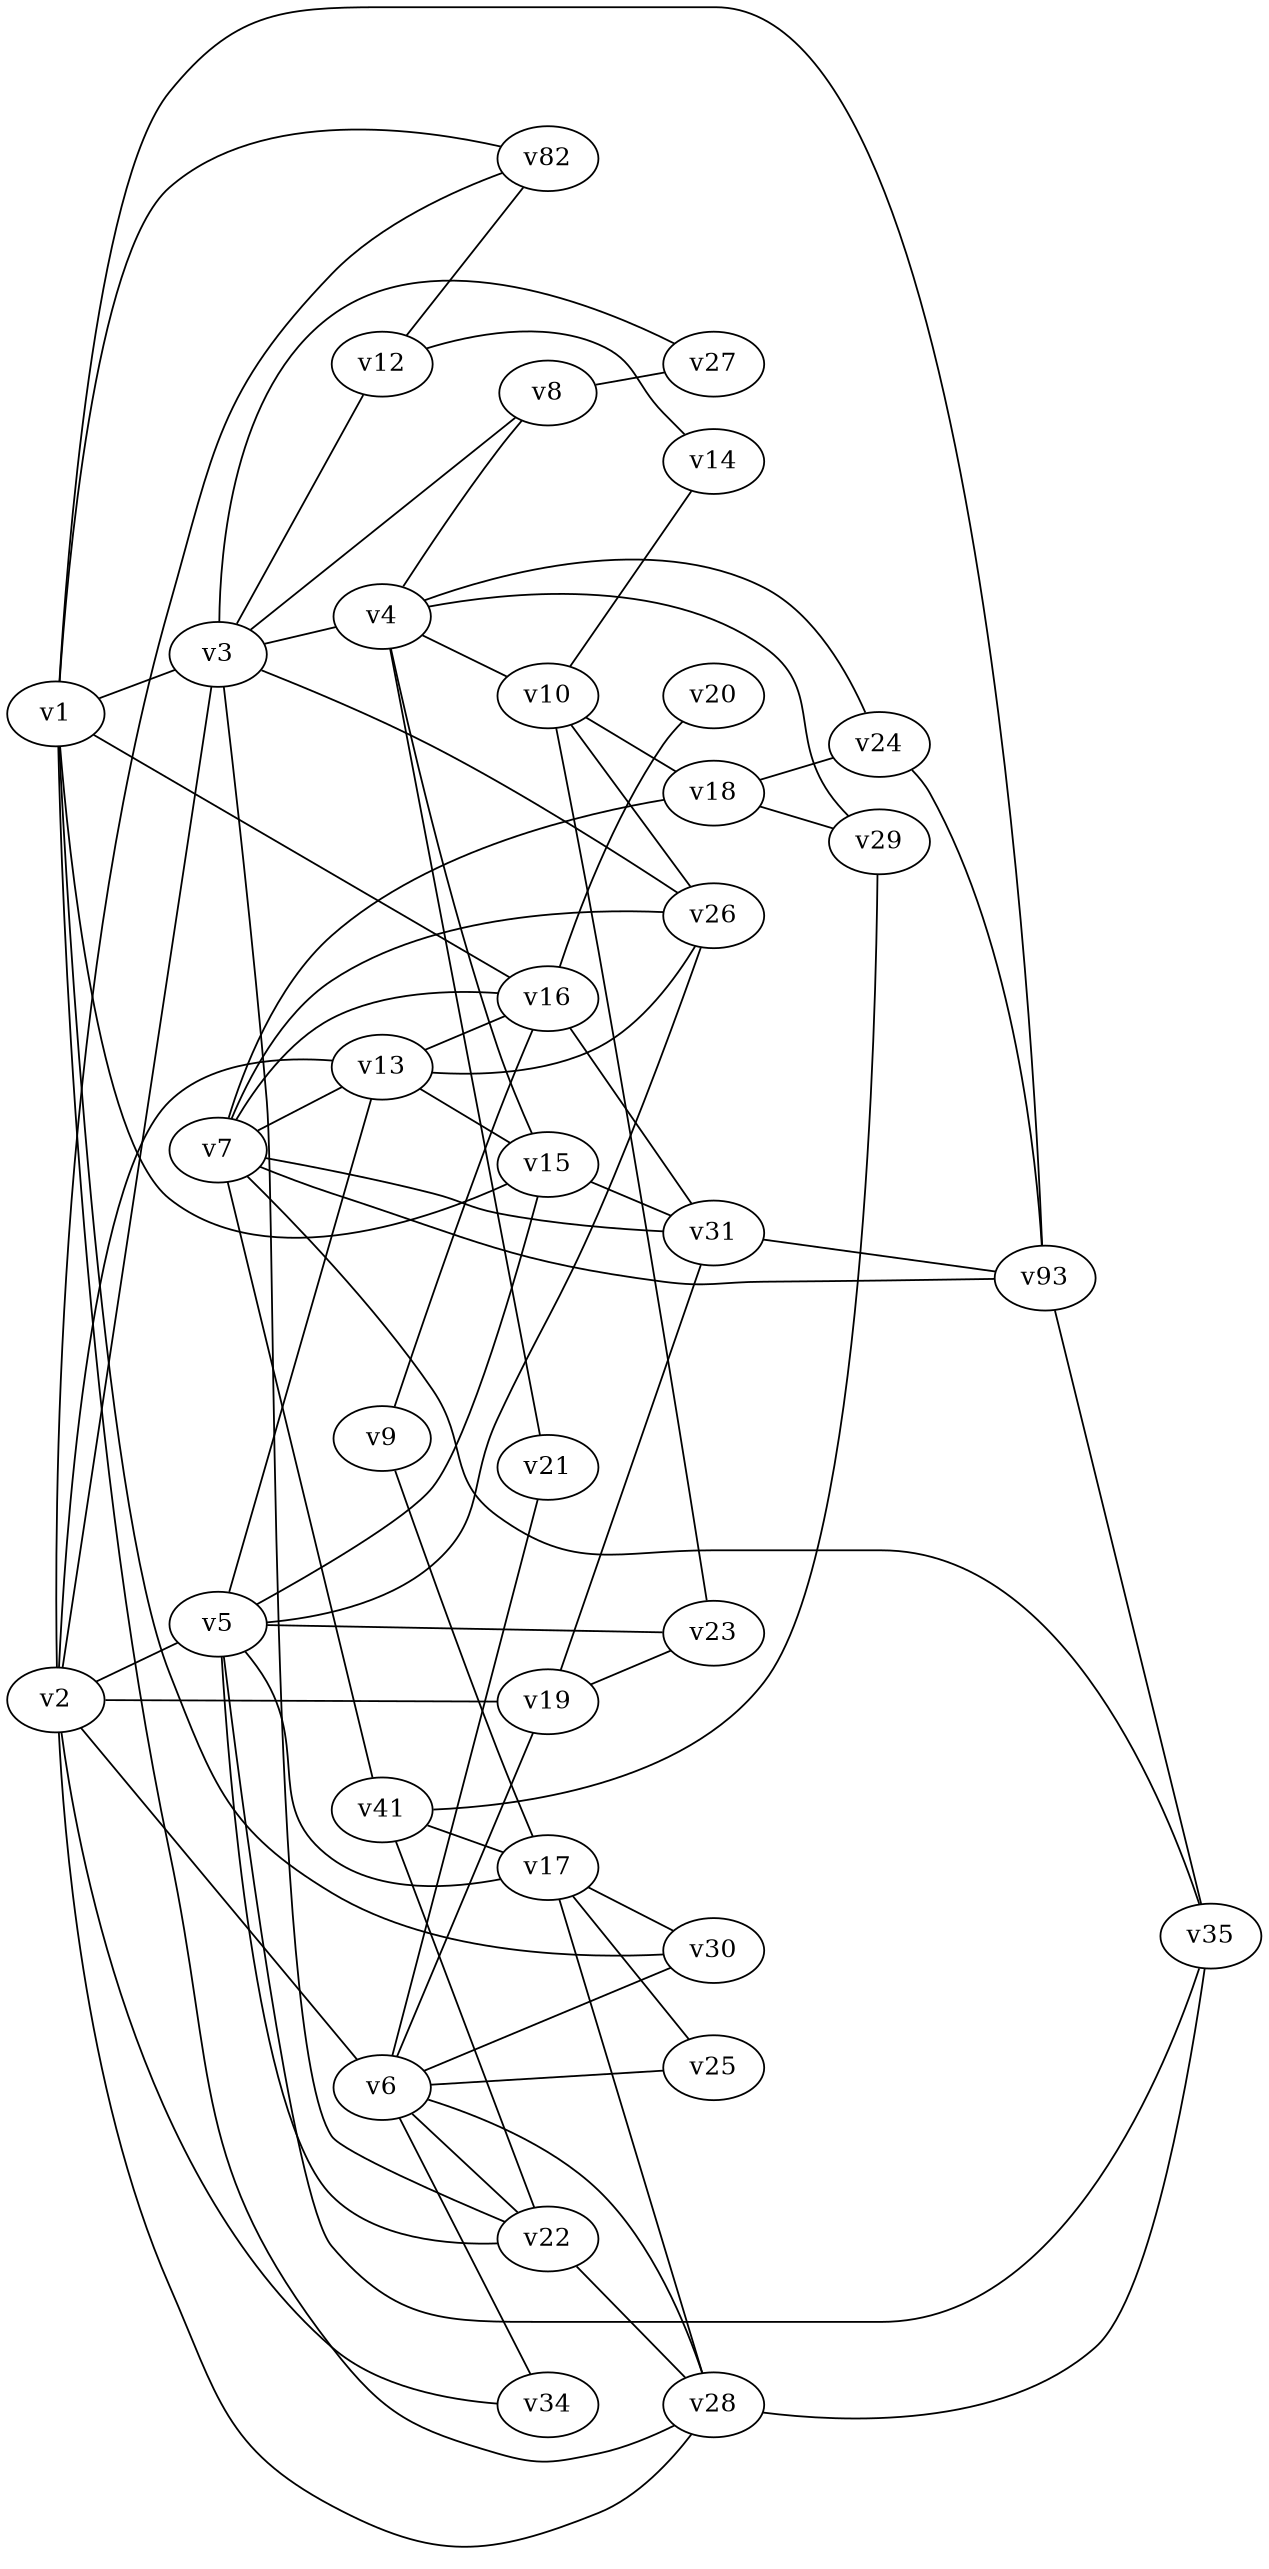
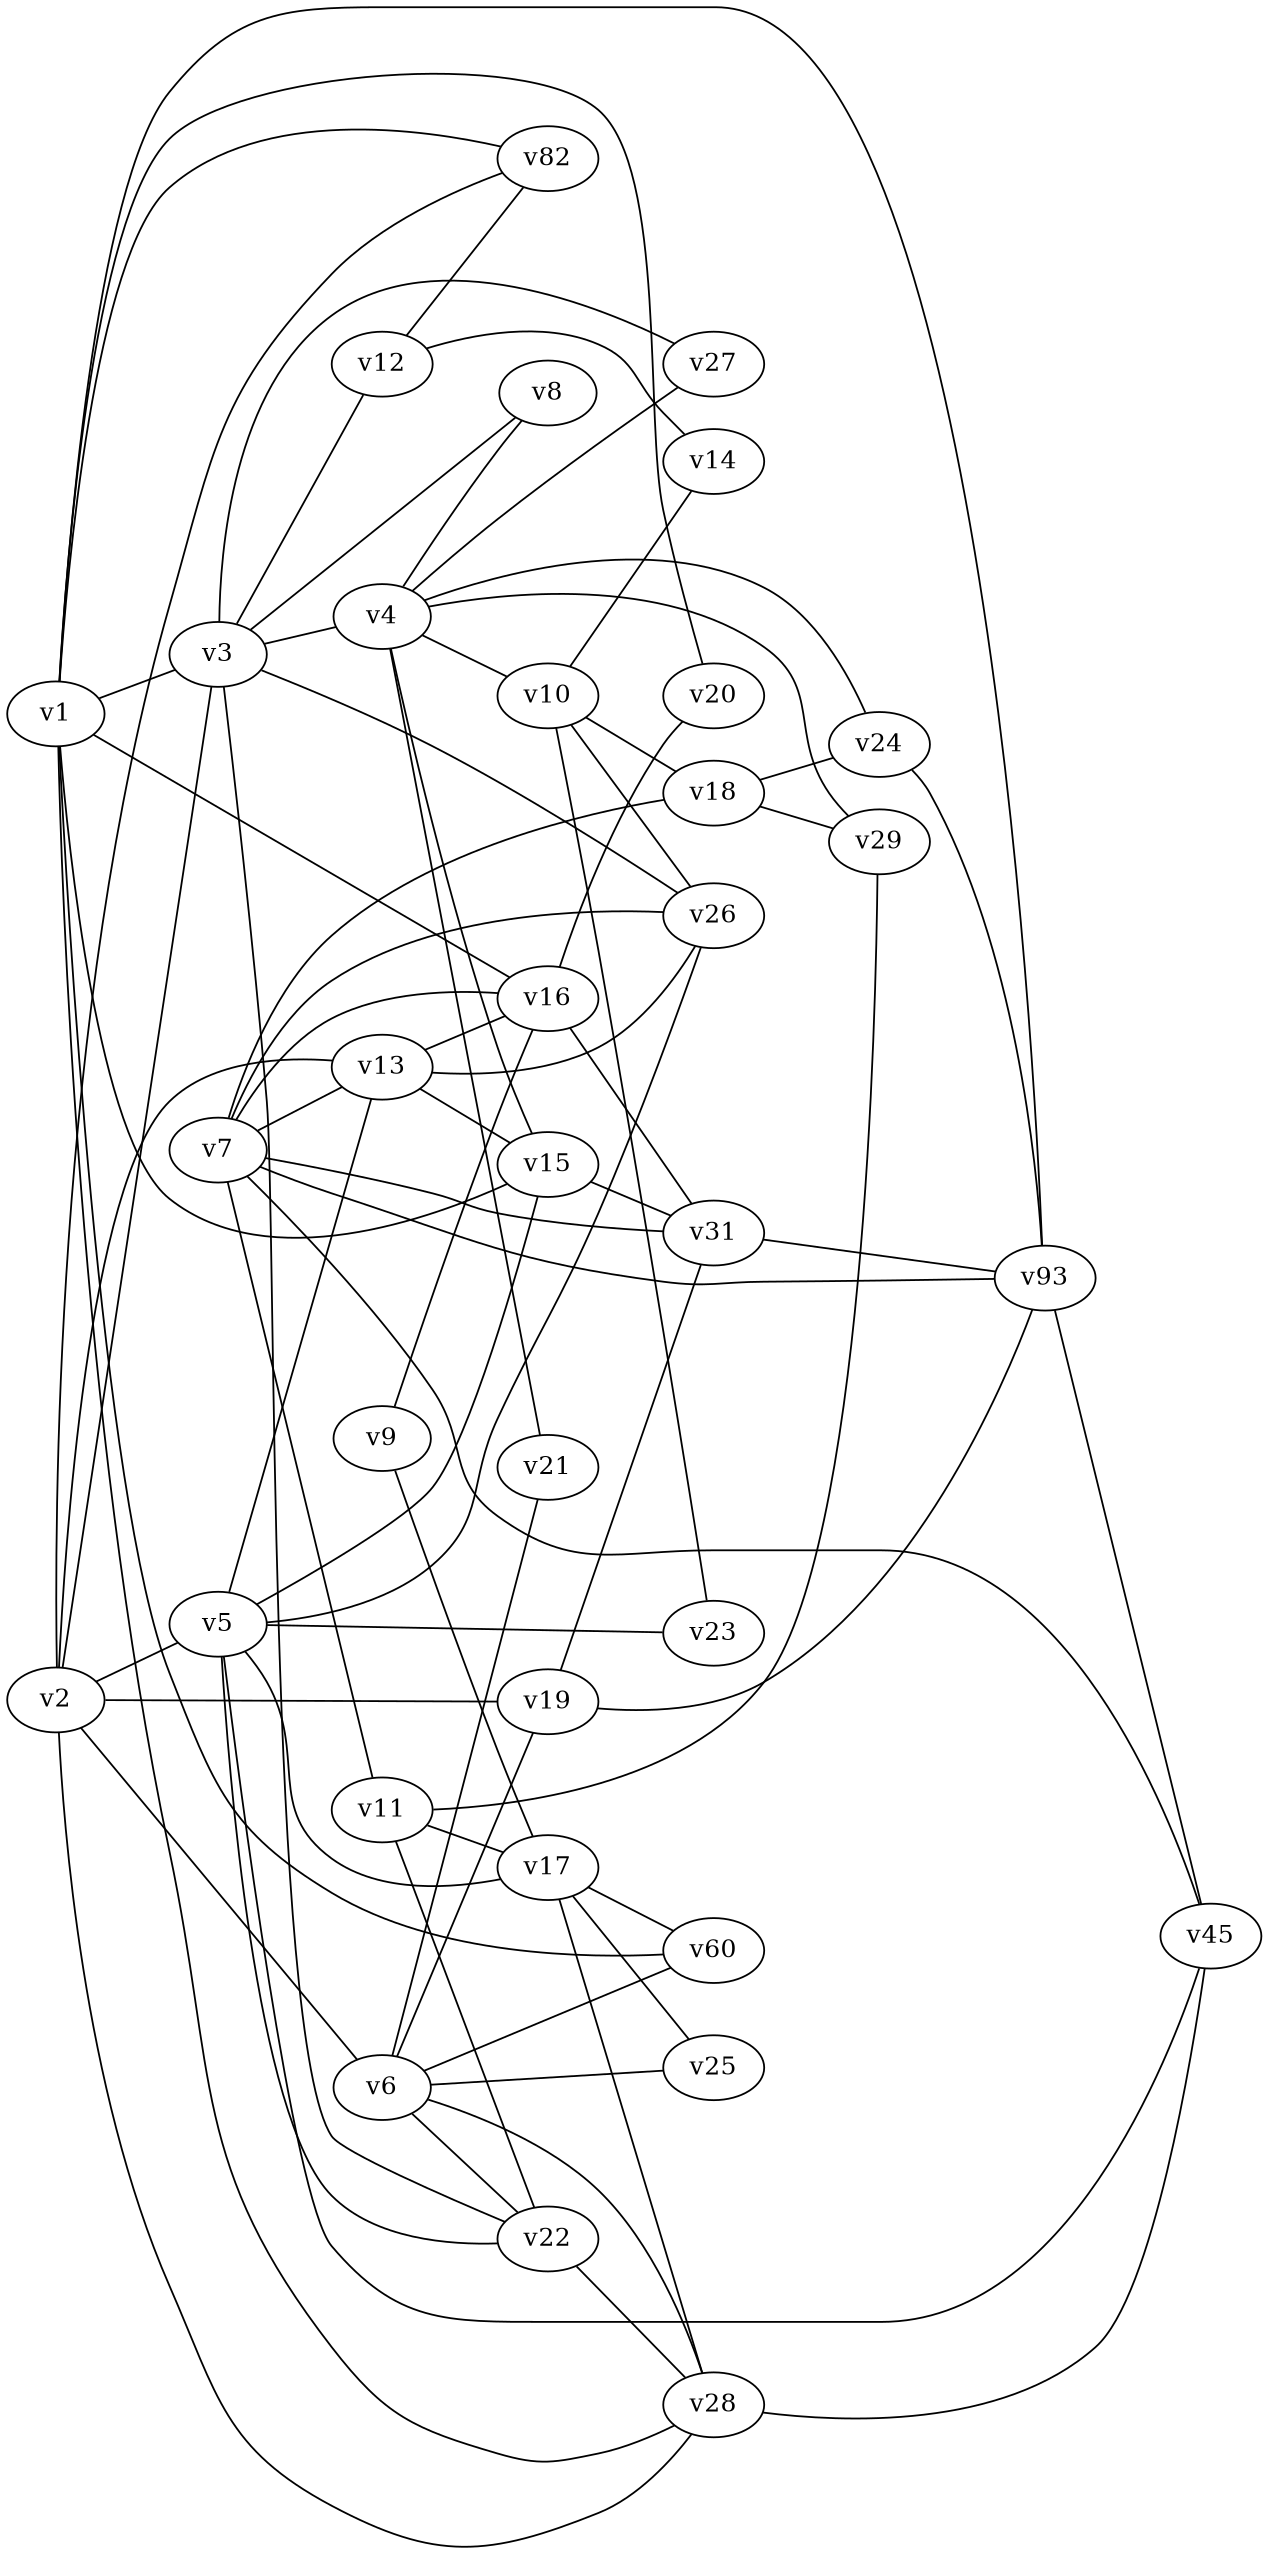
none -> (386, 76)
(625, 380) -> (542, 485)
(631, 1668) -> (875, 1586)
(382, 1810) -> (382, 1810)
(1211, 1936) -> (1211, 1936)
(714, 1951) -> (714, 1951)
(548, 2405) -> none
